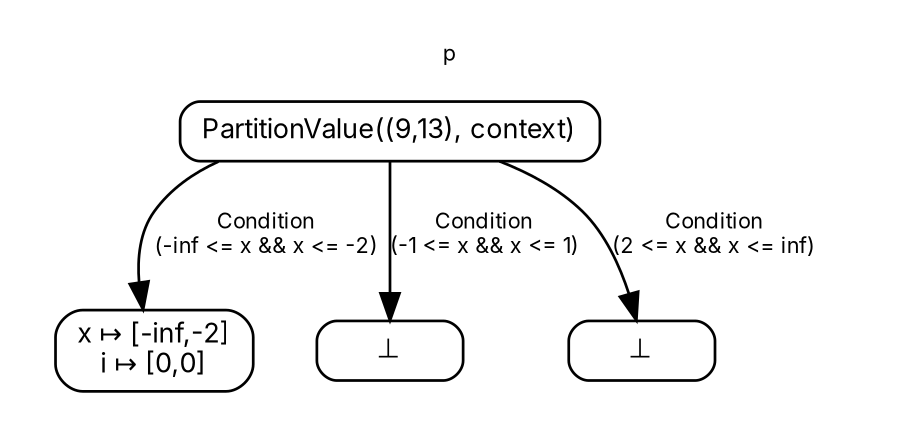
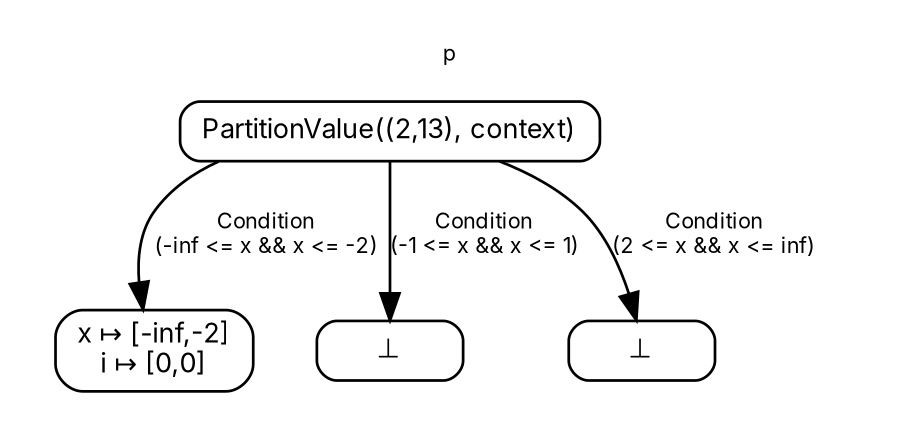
(390, 131) -> (390, 131)
